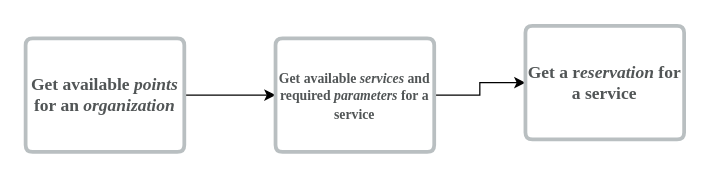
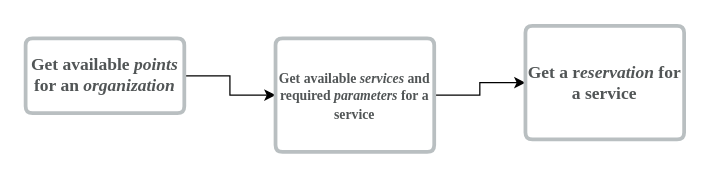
(105, 95) -> (105, 76)
